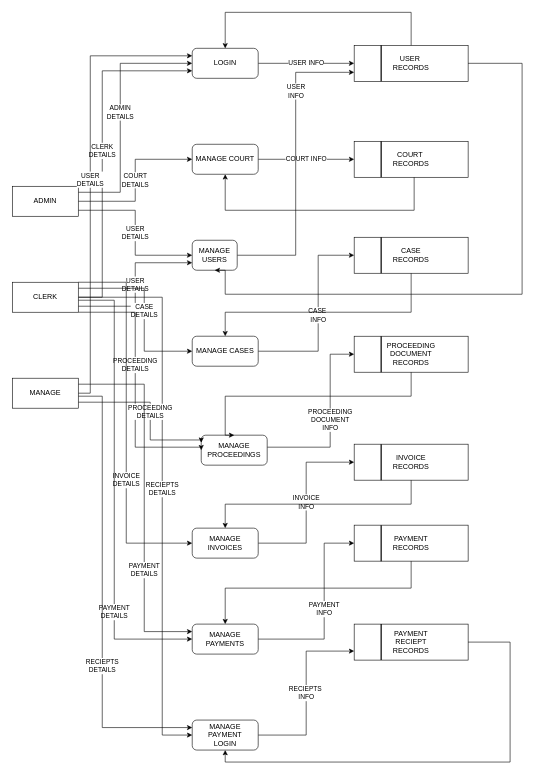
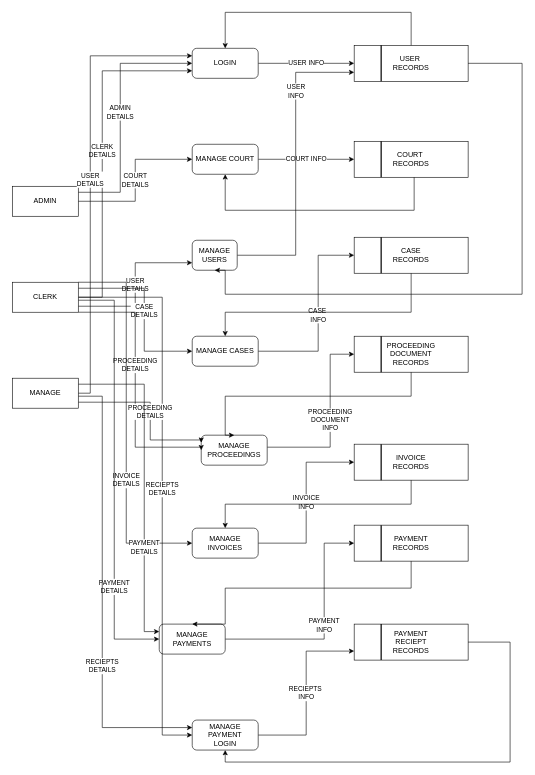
(135, 231) -> none
(225, 639) -> (192, 639)
